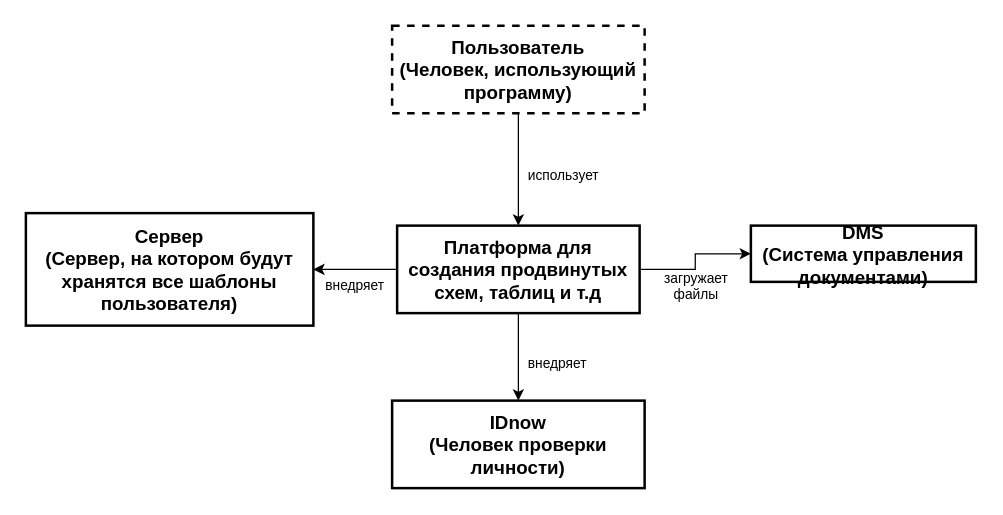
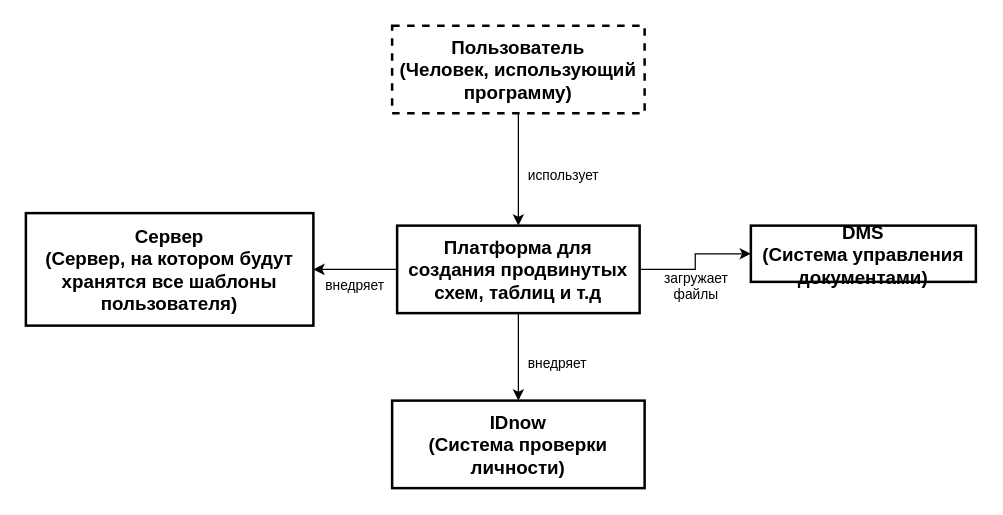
(518, 444) -> (518, 444)
